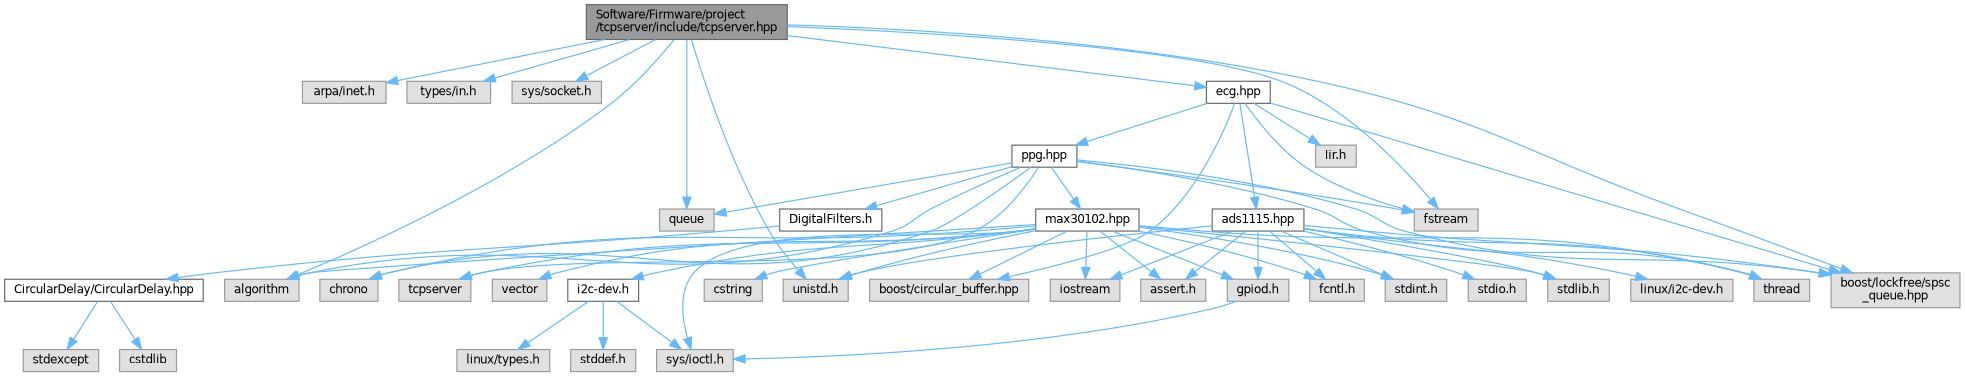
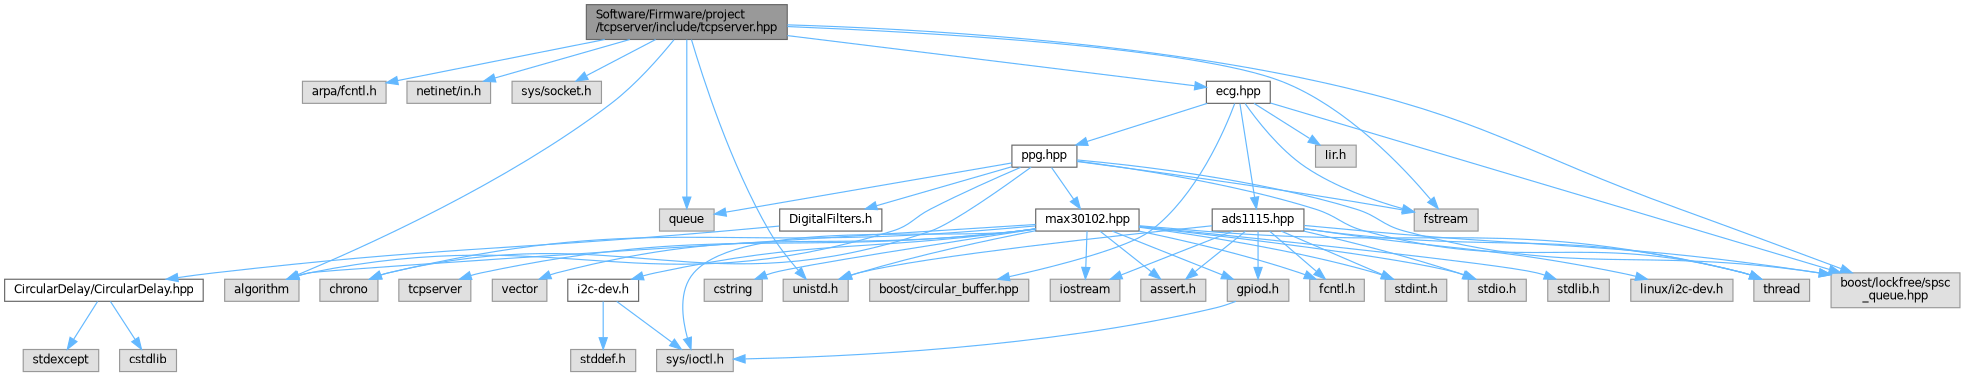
(344, 92) -> (344, 92)
(449, 92) -> (449, 92)
(1425, 249) -> none
(1019, 255) -> (1303, 247)
(769, 260) -> none
(503, 361) -> none
